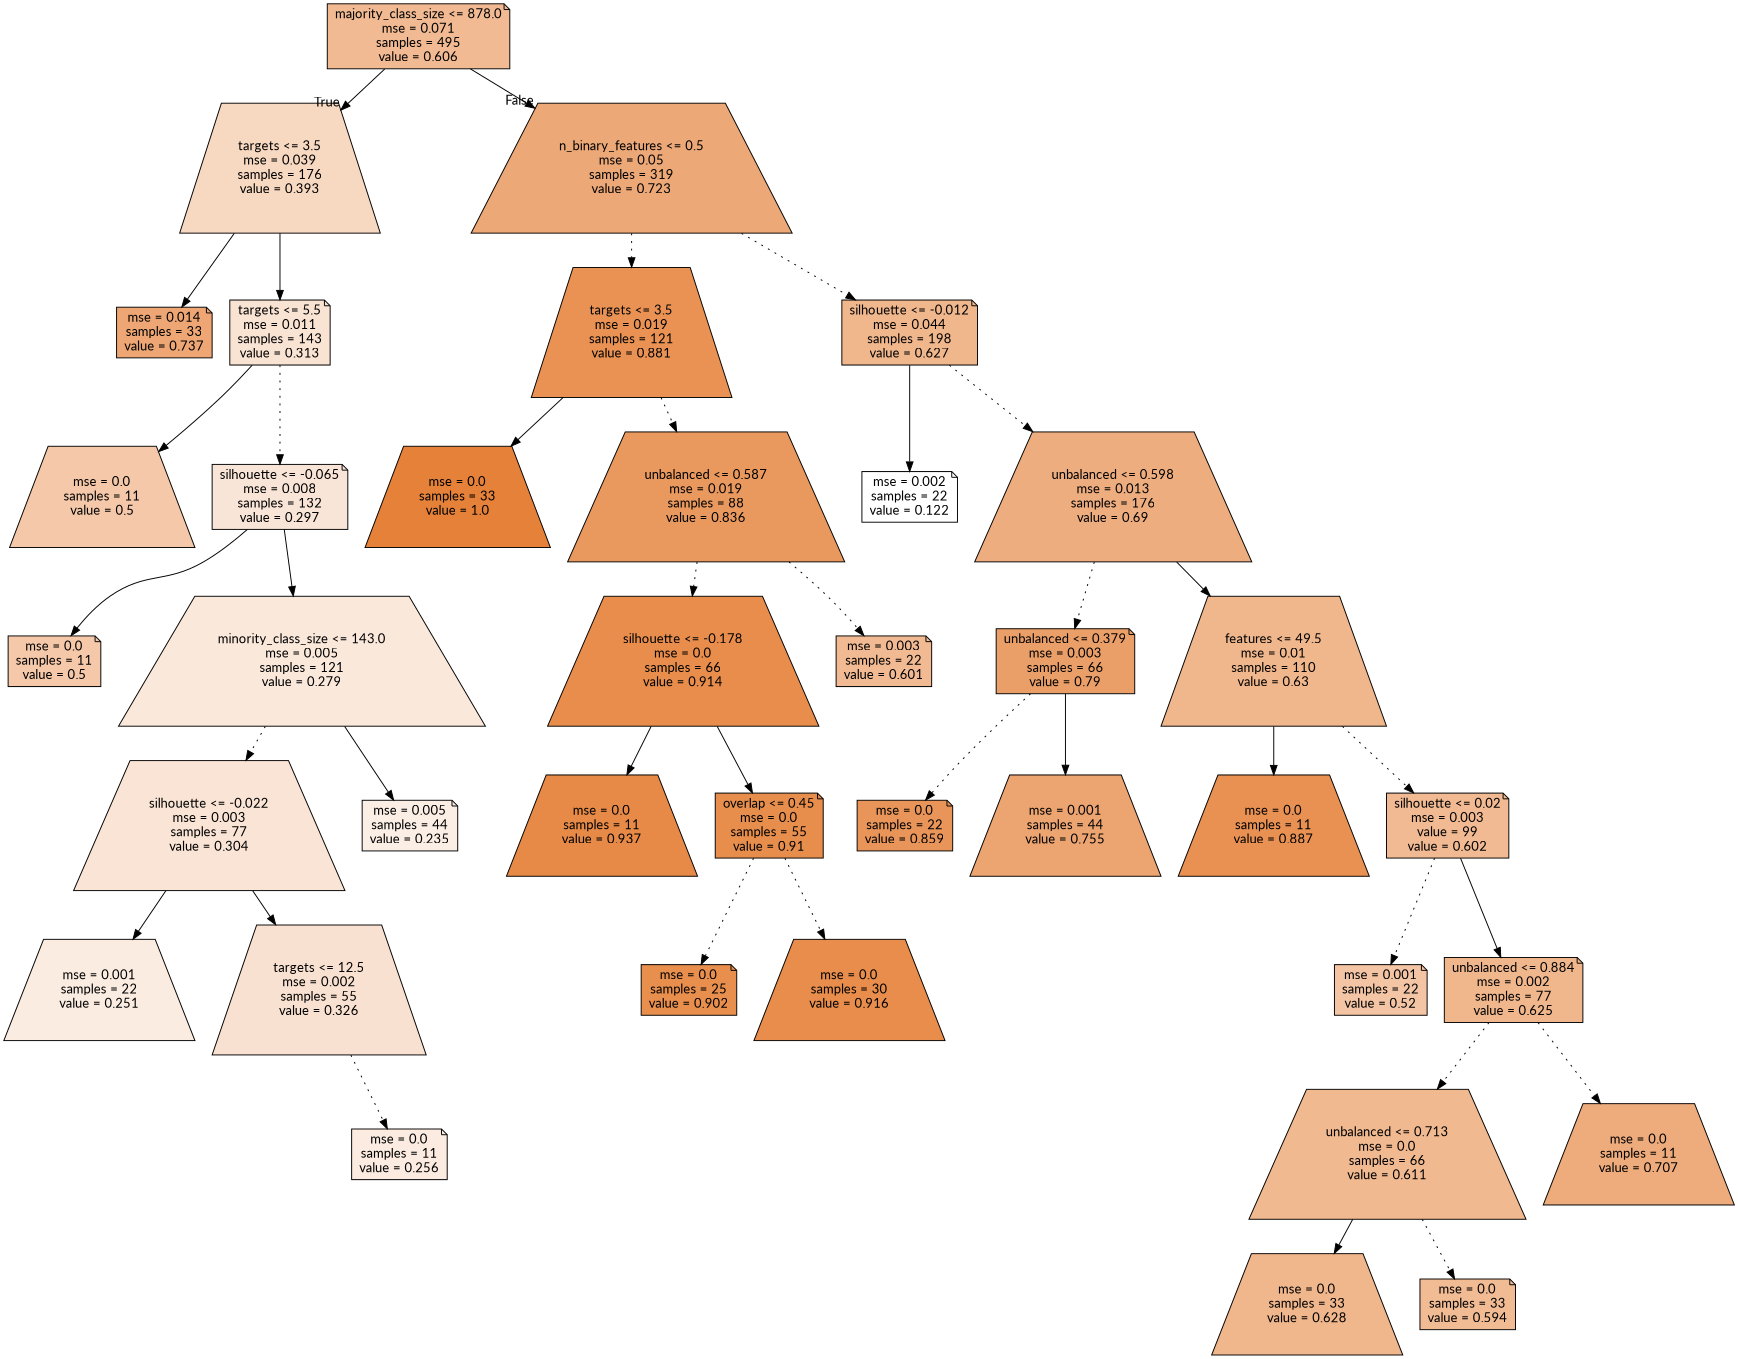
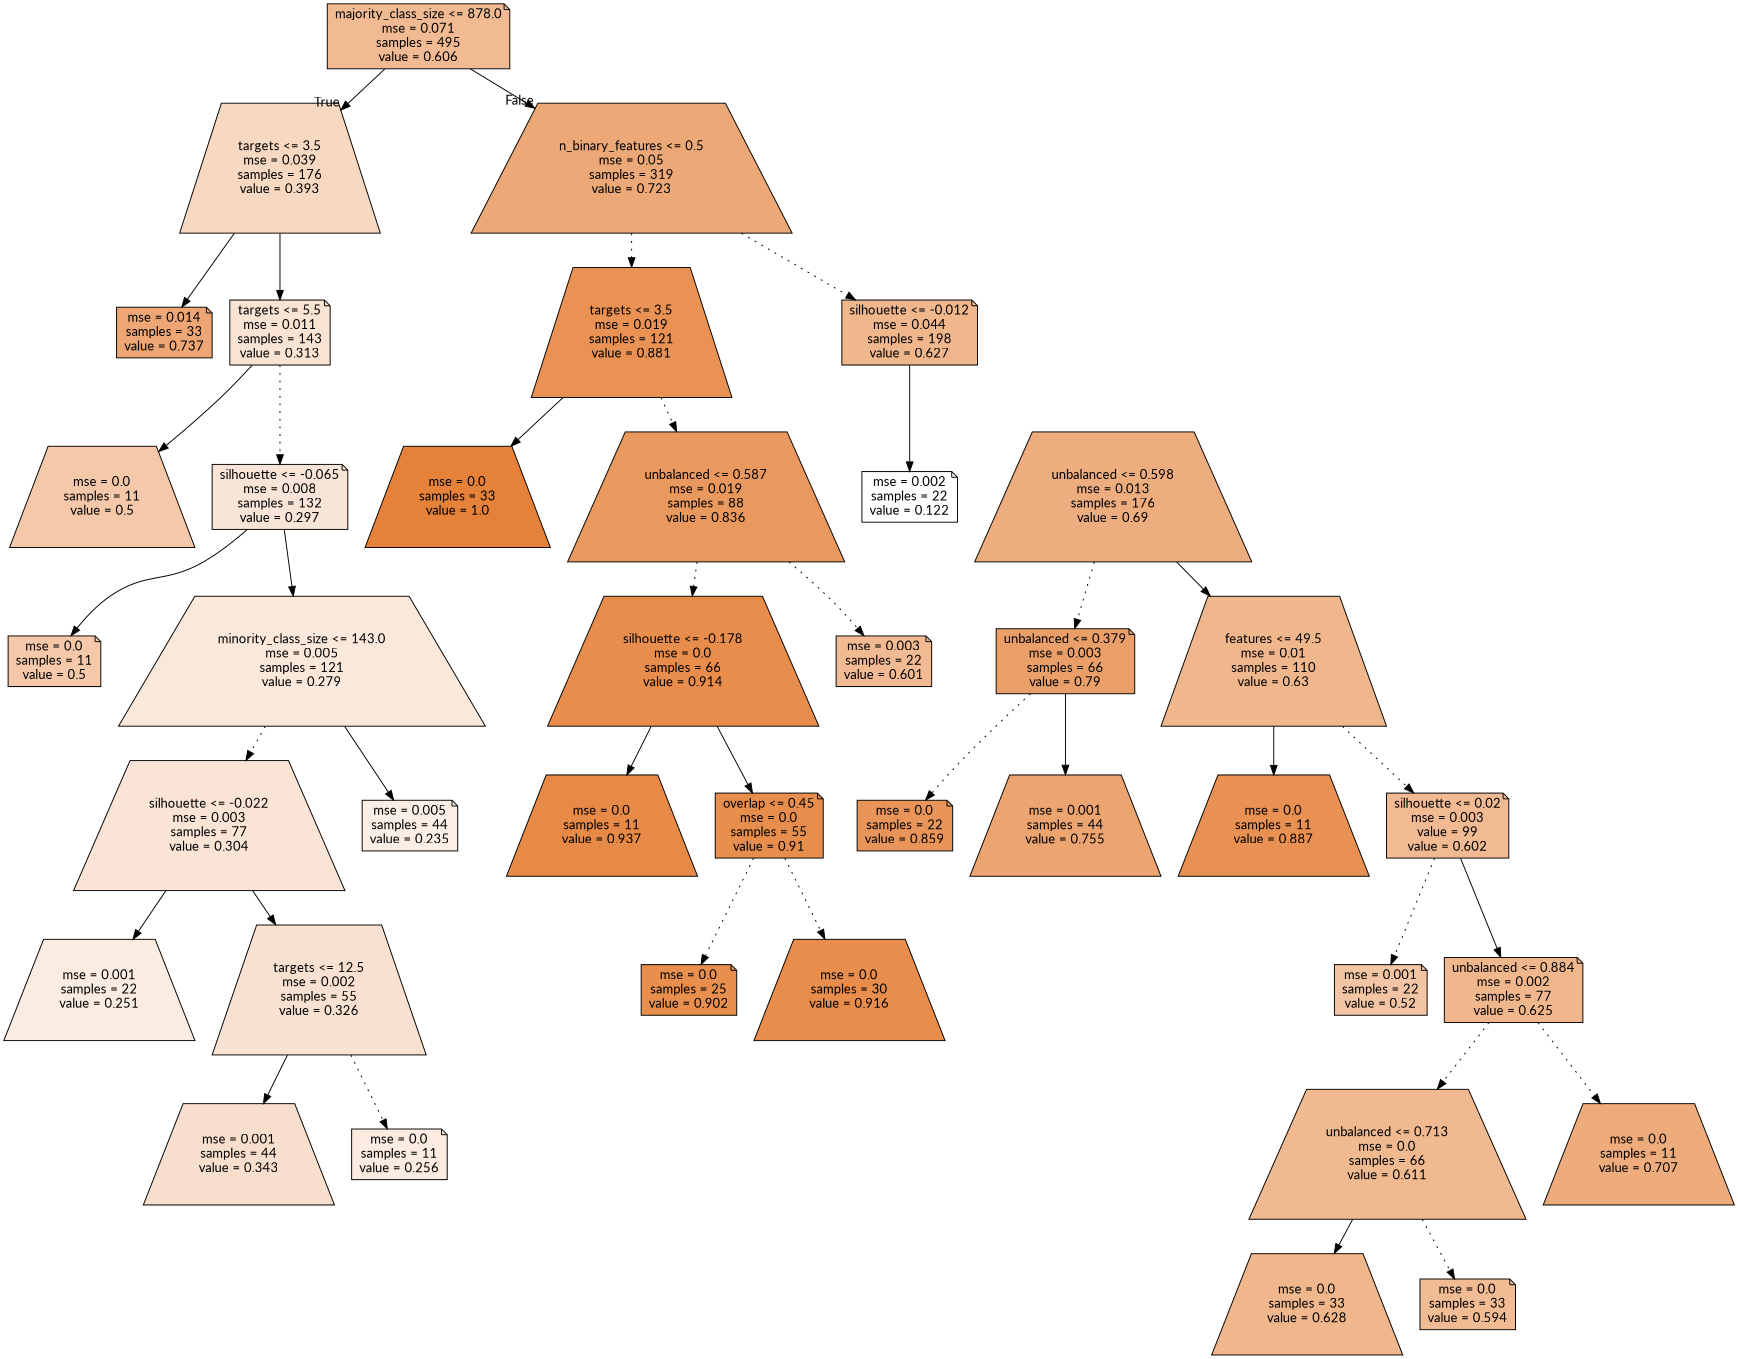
(987, 395) -> none
none -> (239, 1154)
